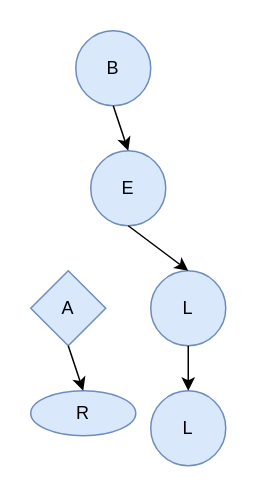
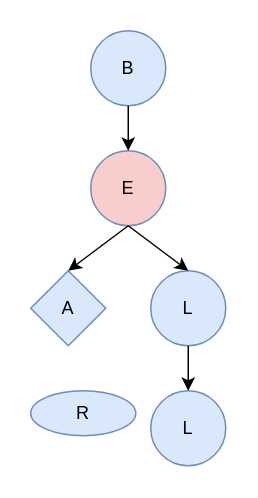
(113, 68) -> (128, 68)
(128, 188) -> (128, 188)
none -> (102, 246)
(74, 363) -> none
